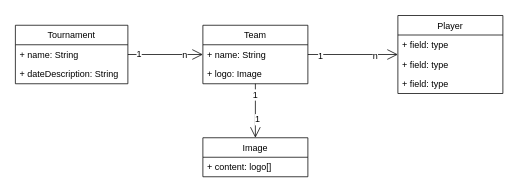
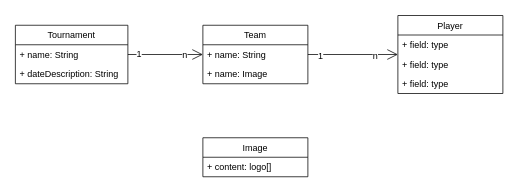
(235, 74) -> (236, 74)
(255, 109) -> none
